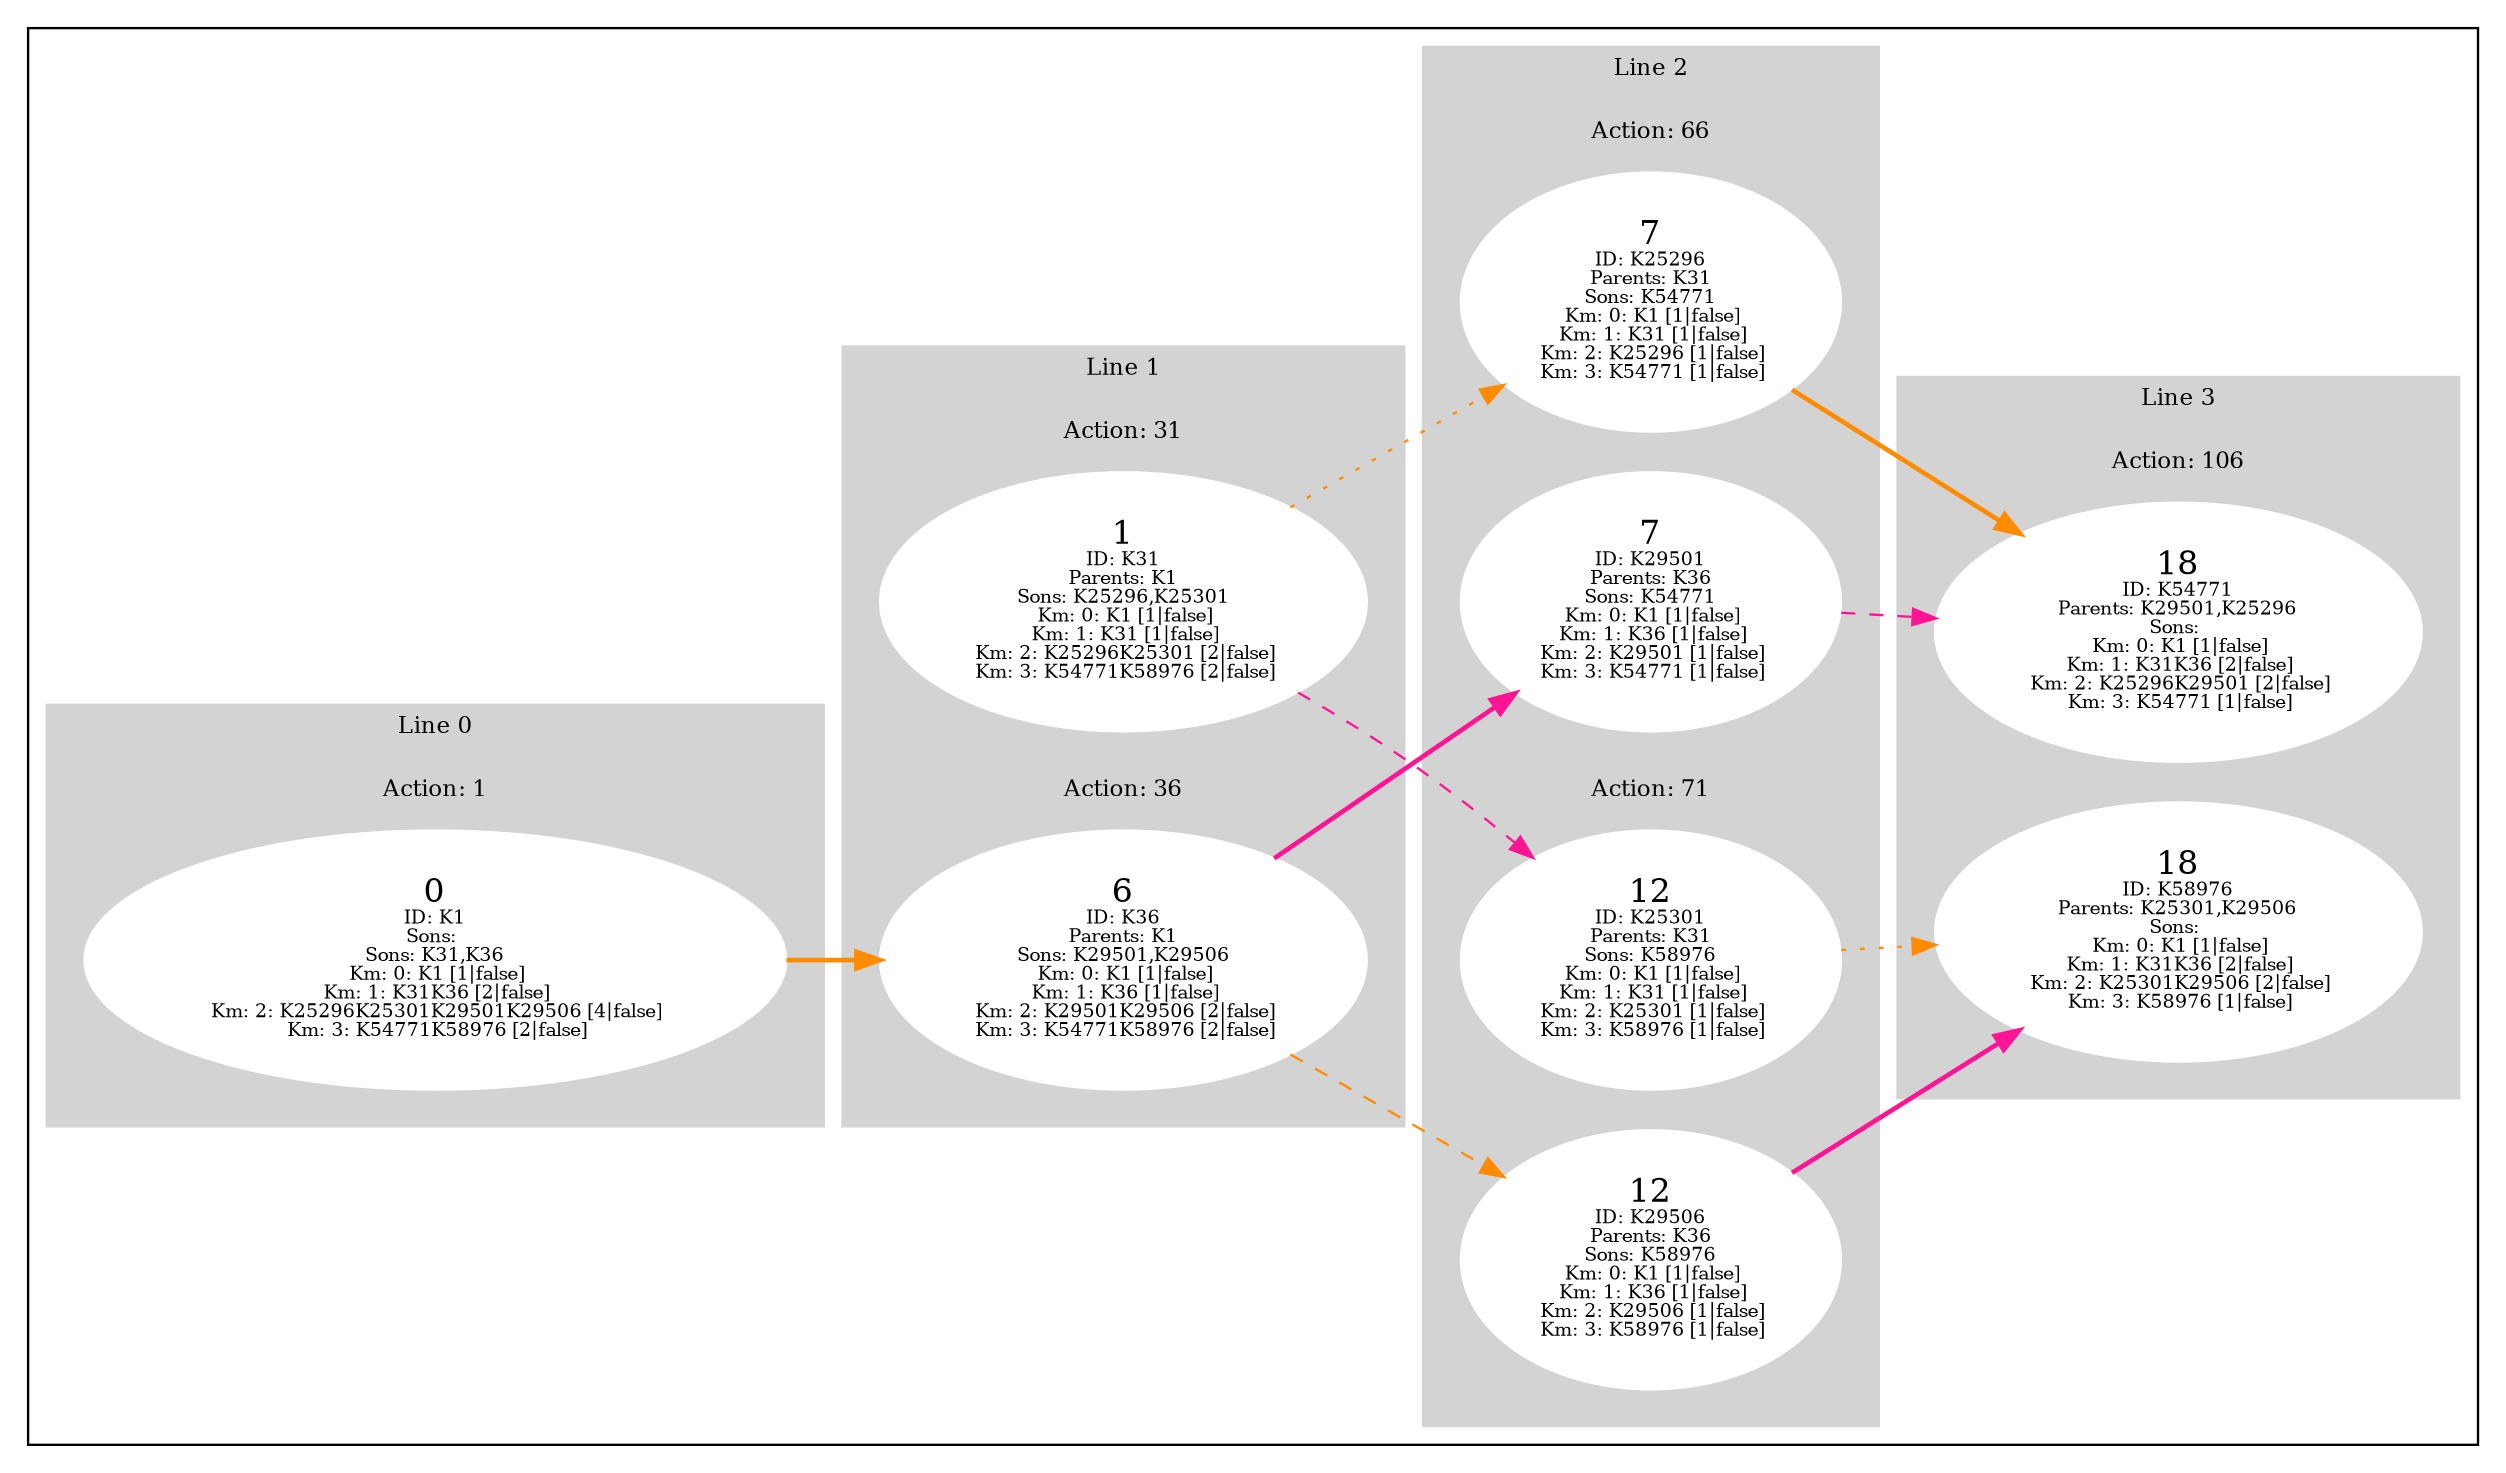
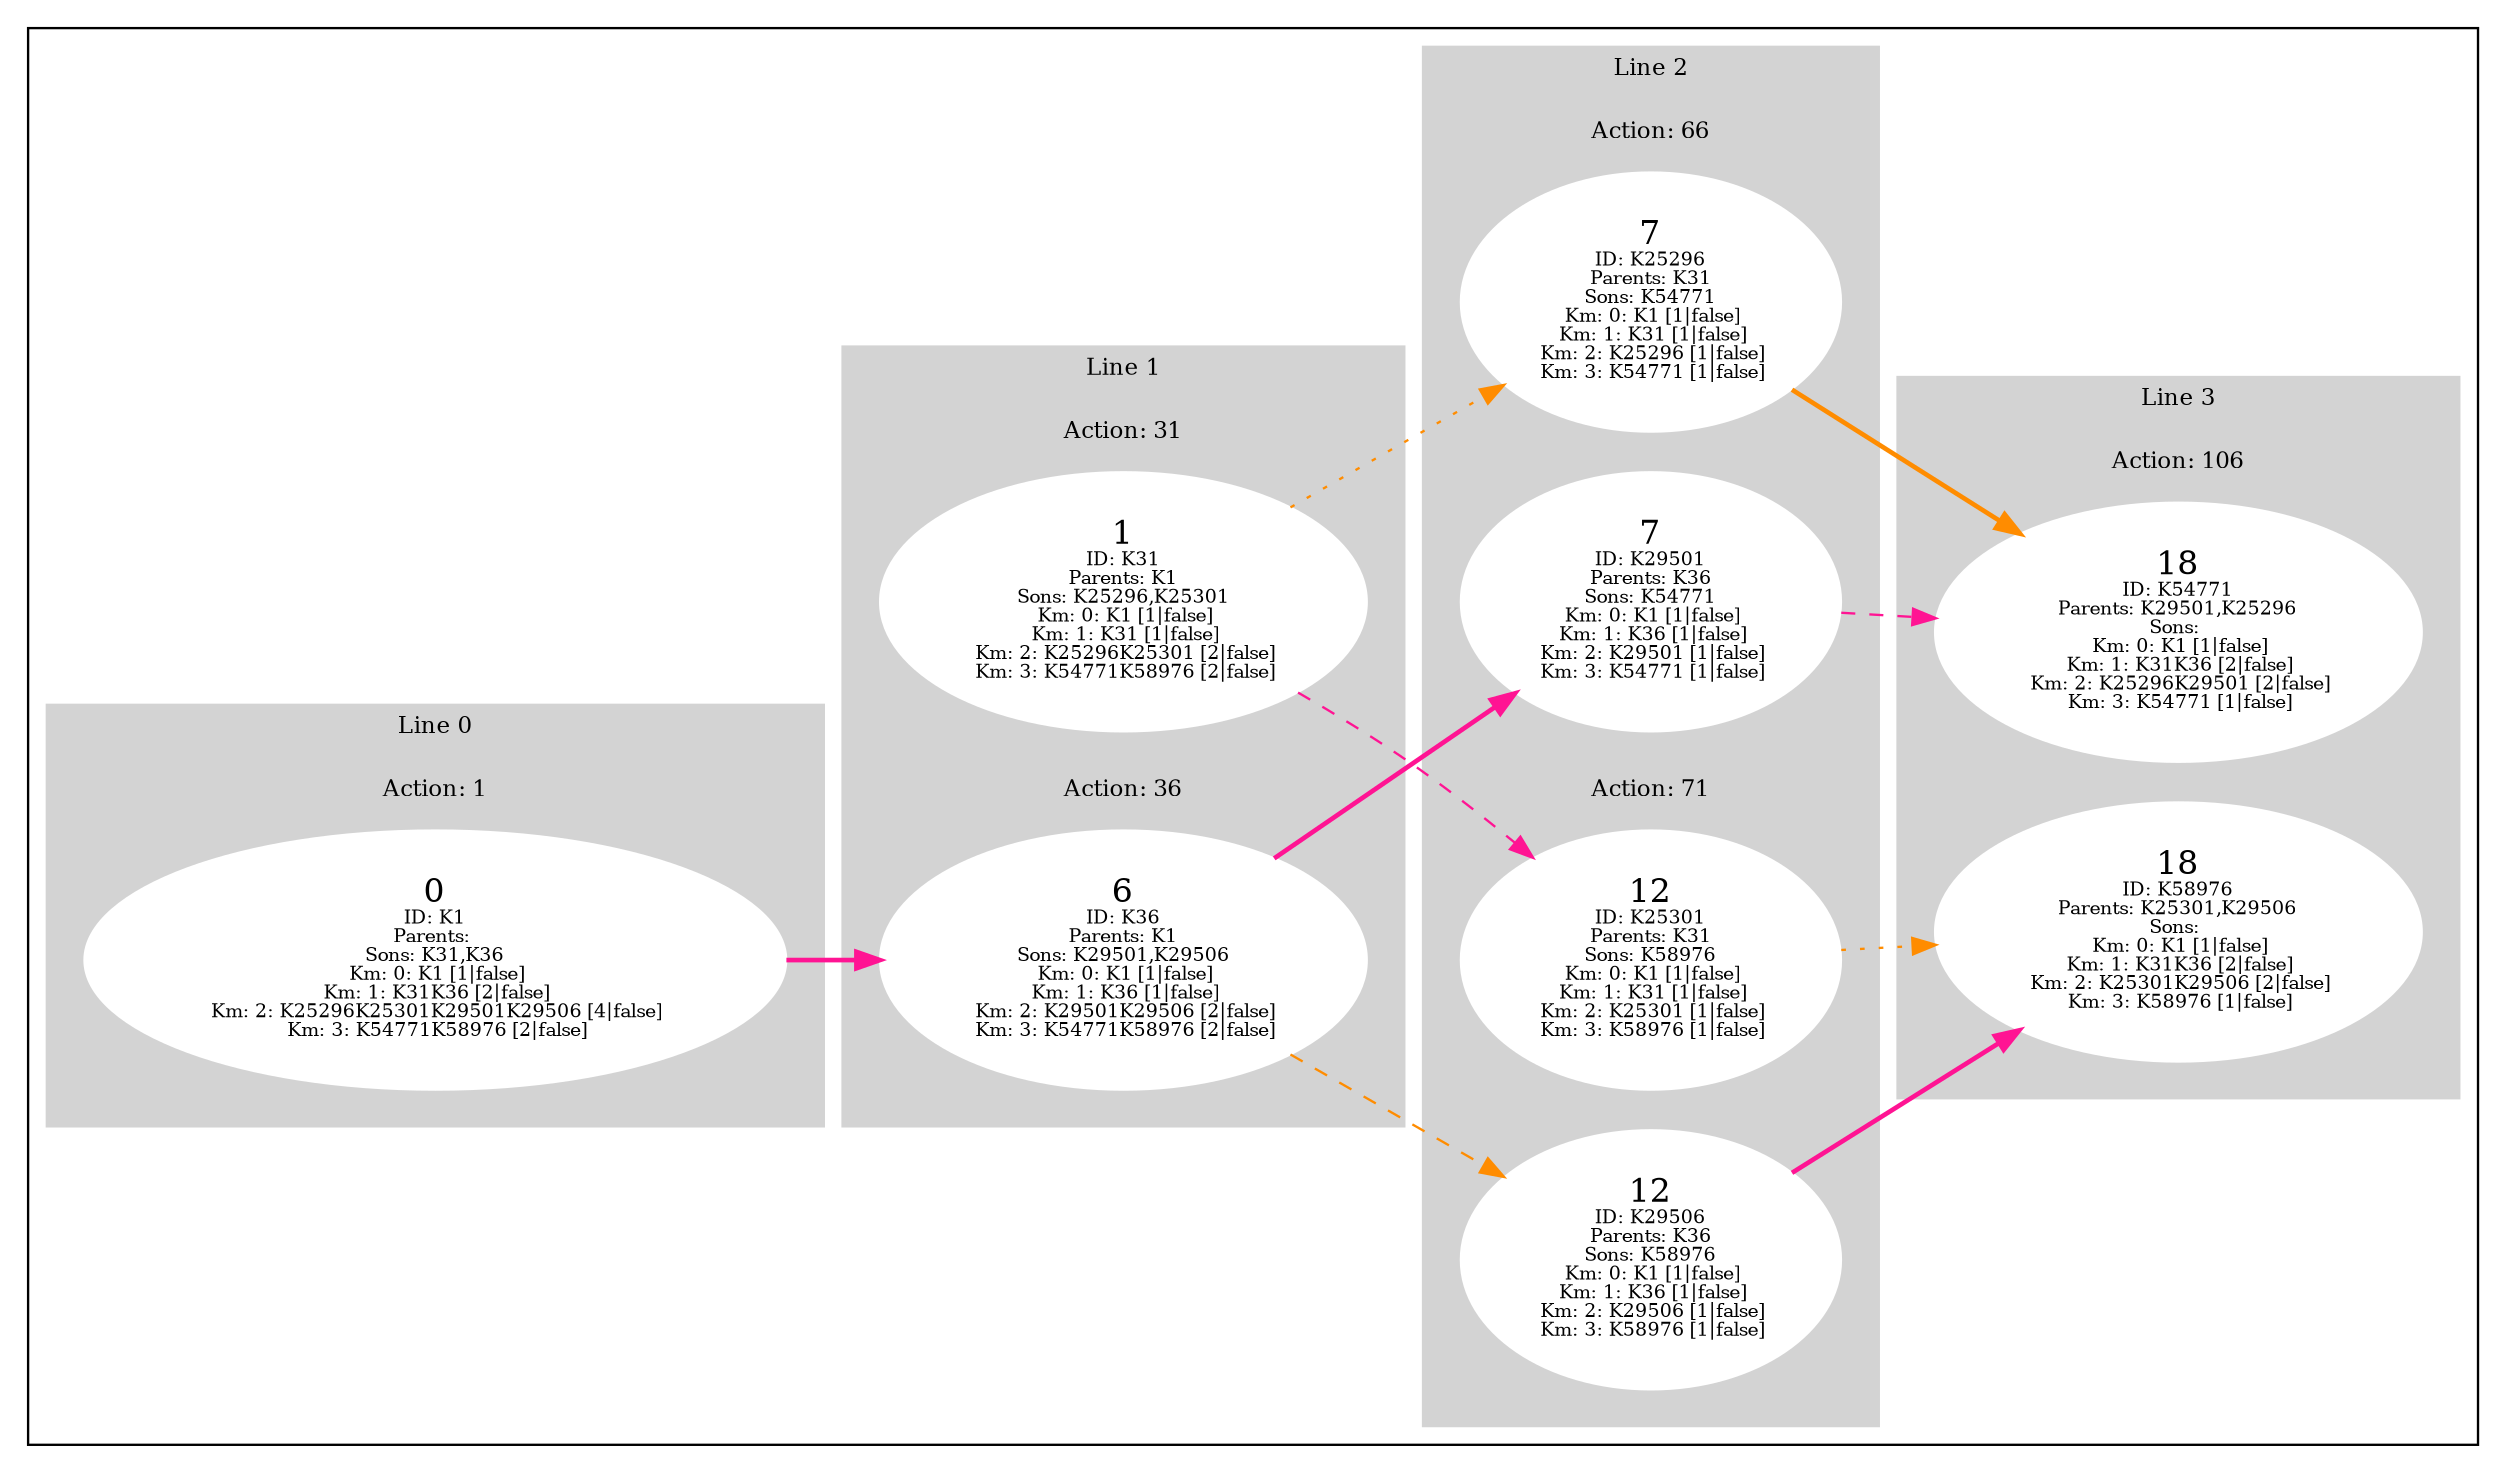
(435, 937) -> (435, 937)
(821, 960) -> (821, 960)
